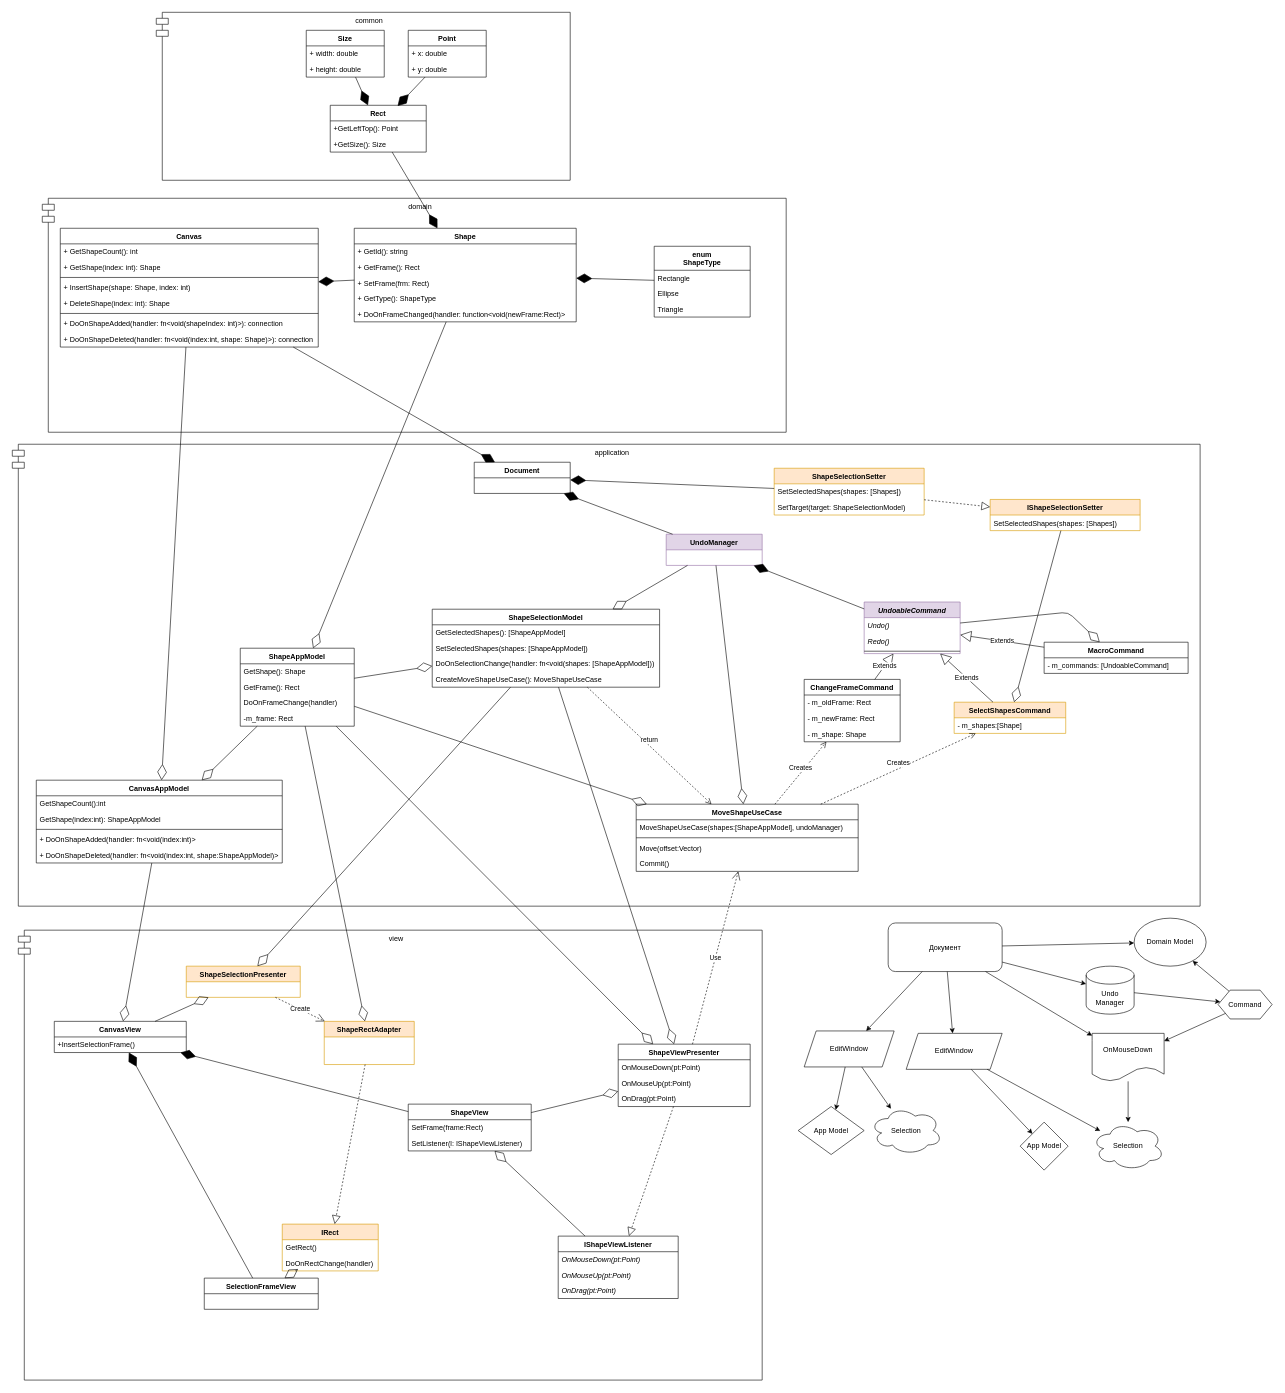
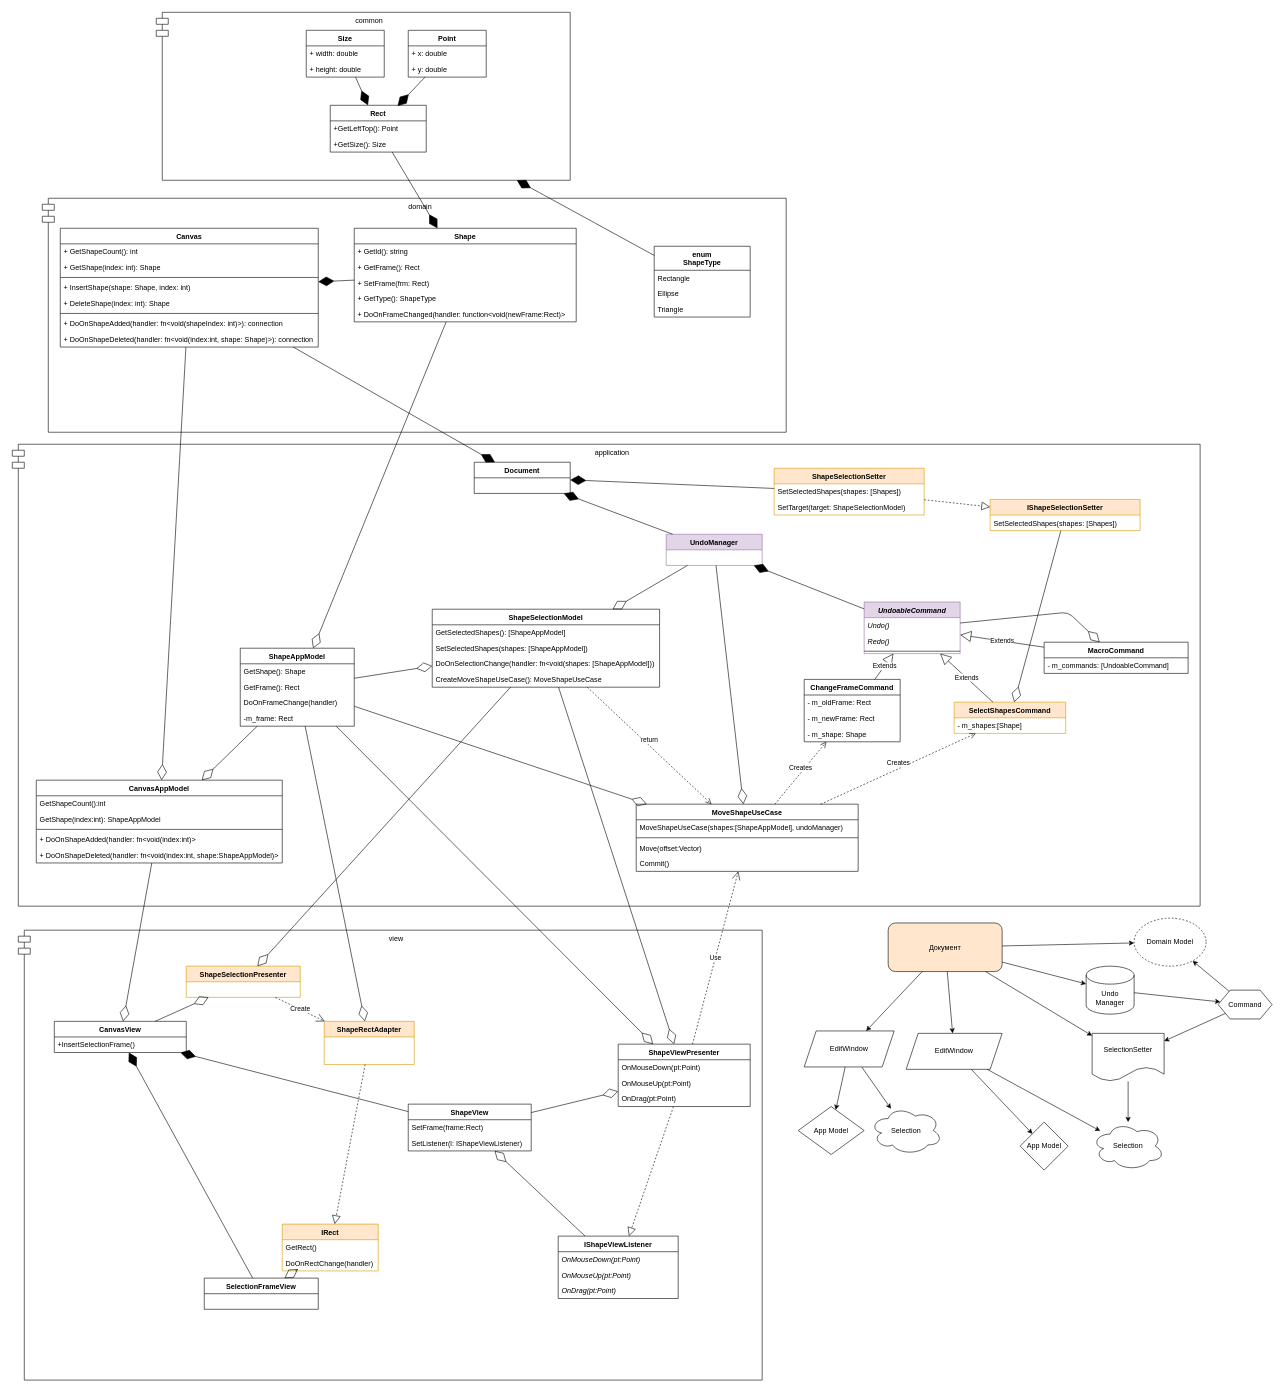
(625, 280) -> (593, 222)
(1170, 942) -> (1170, 942)
(945, 947) -> (945, 947)
(1128, 1050) -> (1128, 1050)
